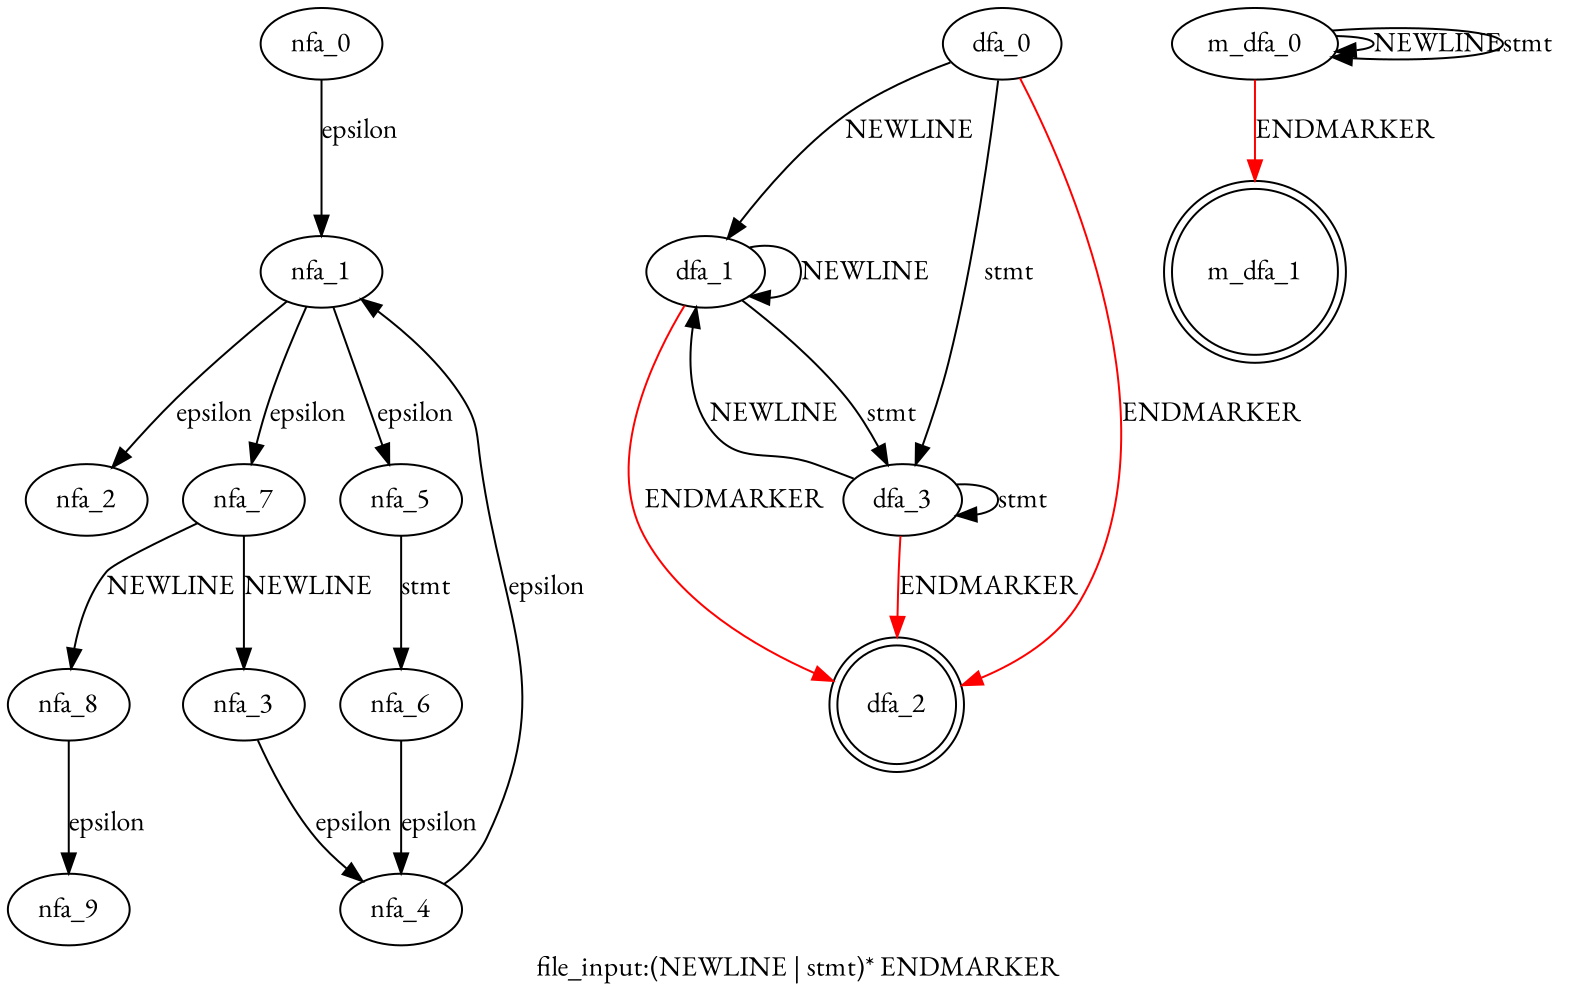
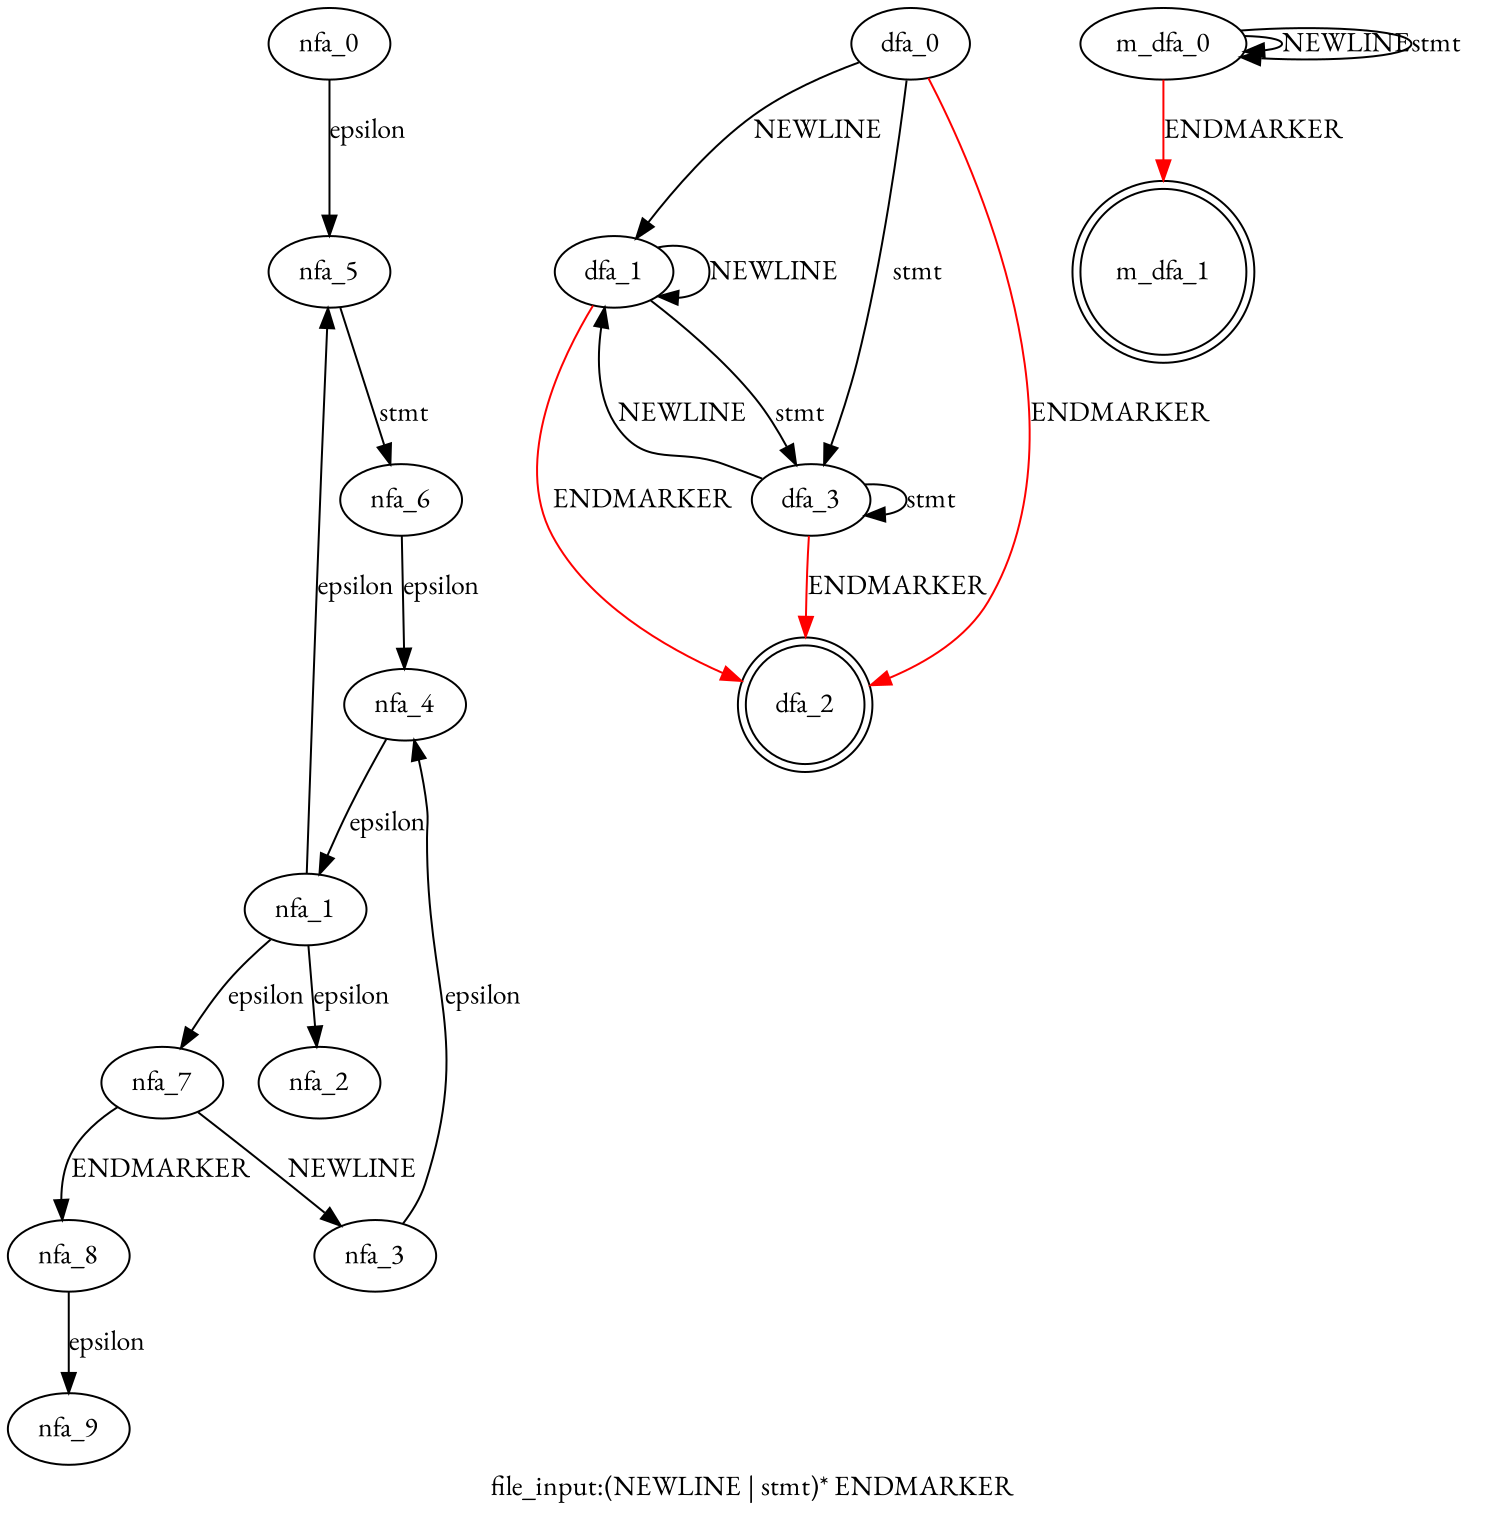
(322, 148) -> (329, 148)
(171, 587) -> (161, 1169)
